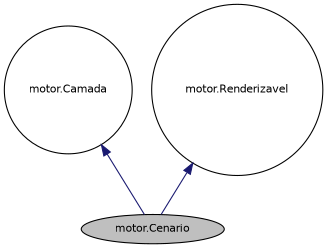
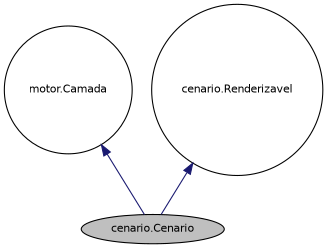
(237, 90) -> (237, 90)
(153, 229) -> (153, 229)
